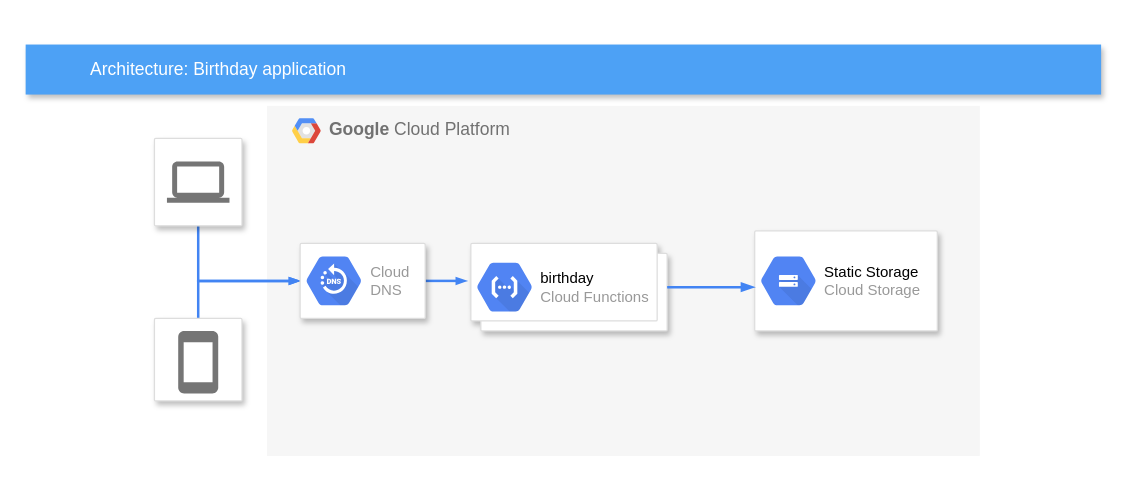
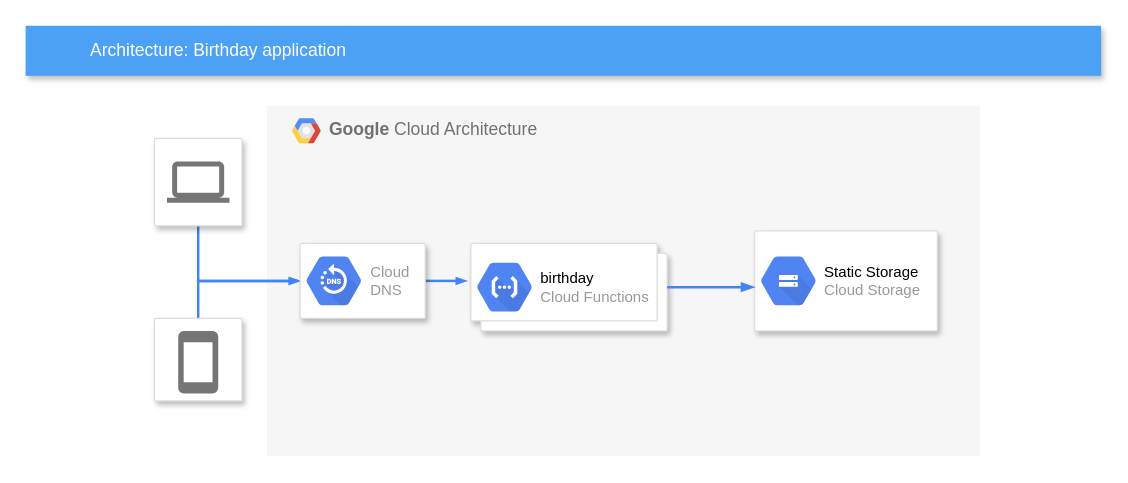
(563, 69) -> (563, 51)
(421, 130) -> (441, 130)
